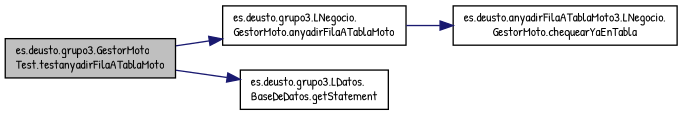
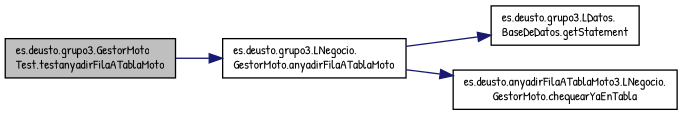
(201, 74) -> (442, 42)
